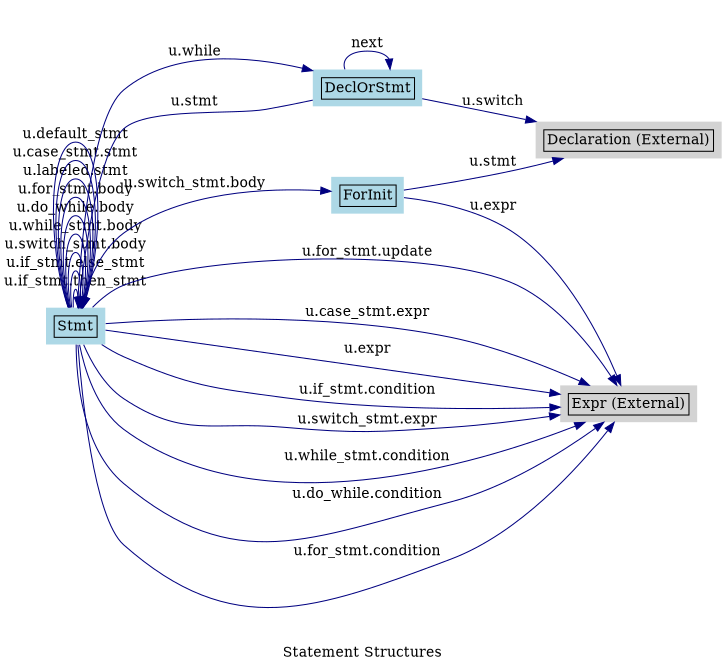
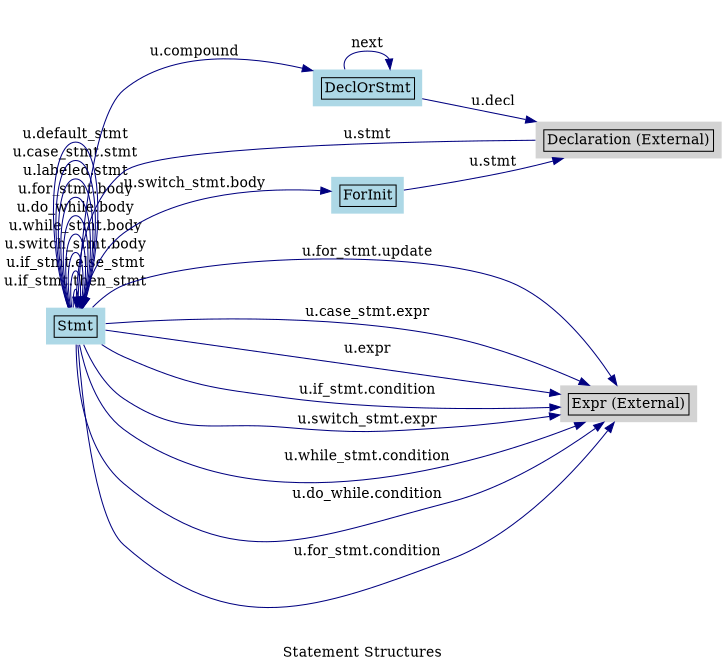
(195, 52) -> (195, 52)
(493, 102) -> (493, 102)
(131, 125) -> (259, 149)
(538, 252) -> none
